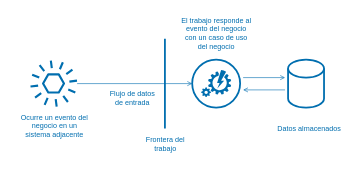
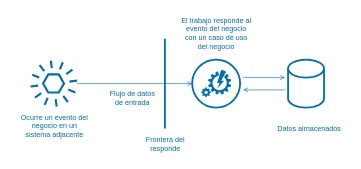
(166, 144) -> (166, 144)
